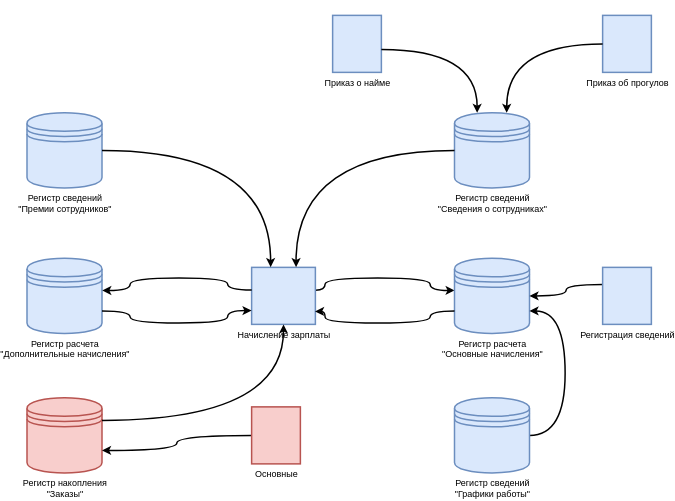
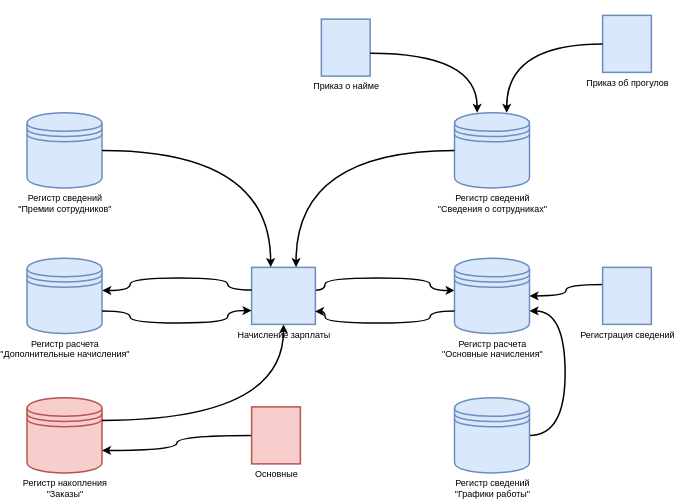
(357, 44) -> (346, 48)
